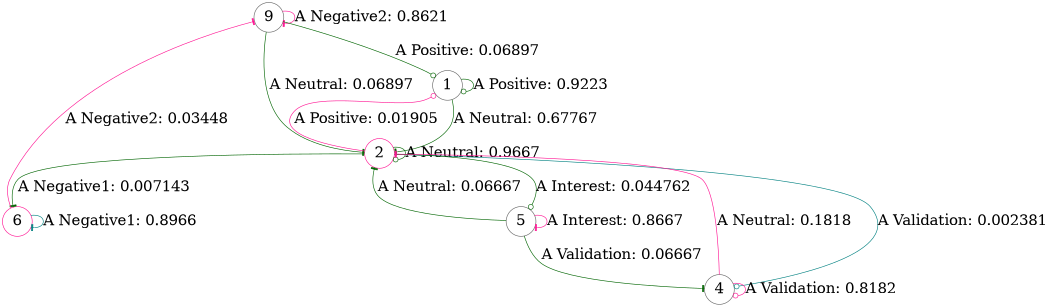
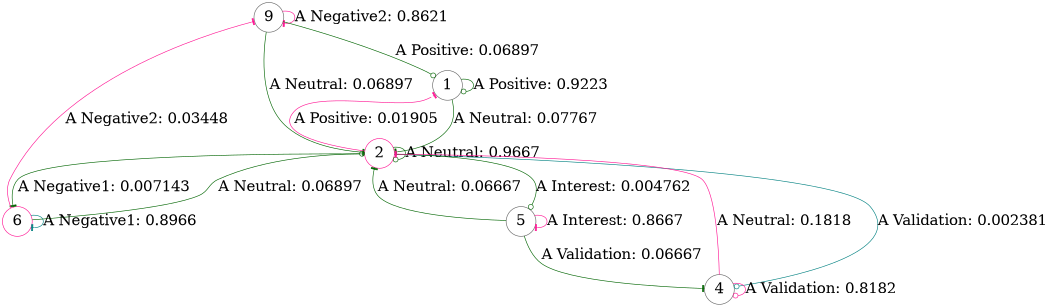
(315, 103) -> (315, 103)
(530, 119) -> (530, 119)
(618, 187) -> (618, 187)
none -> (199, 195)
